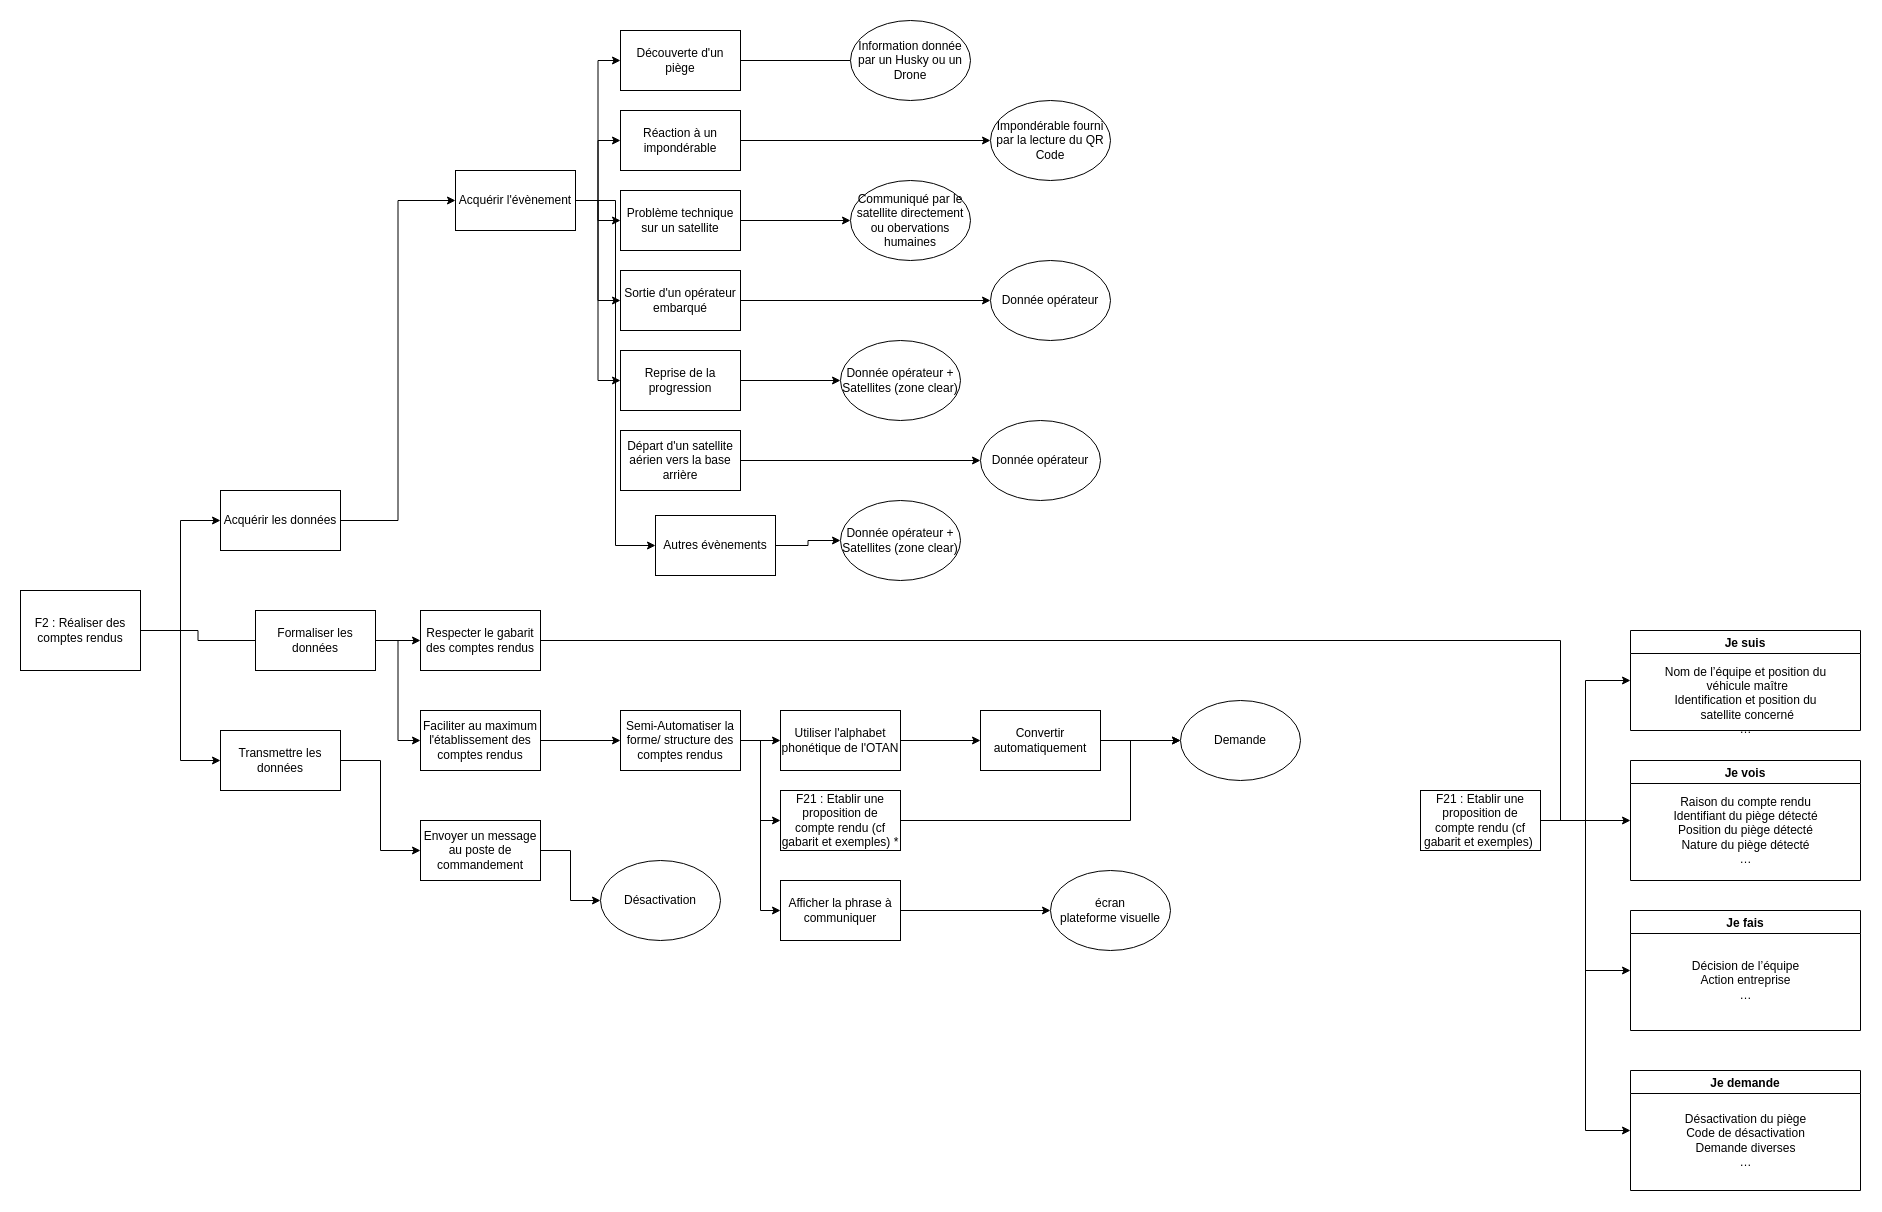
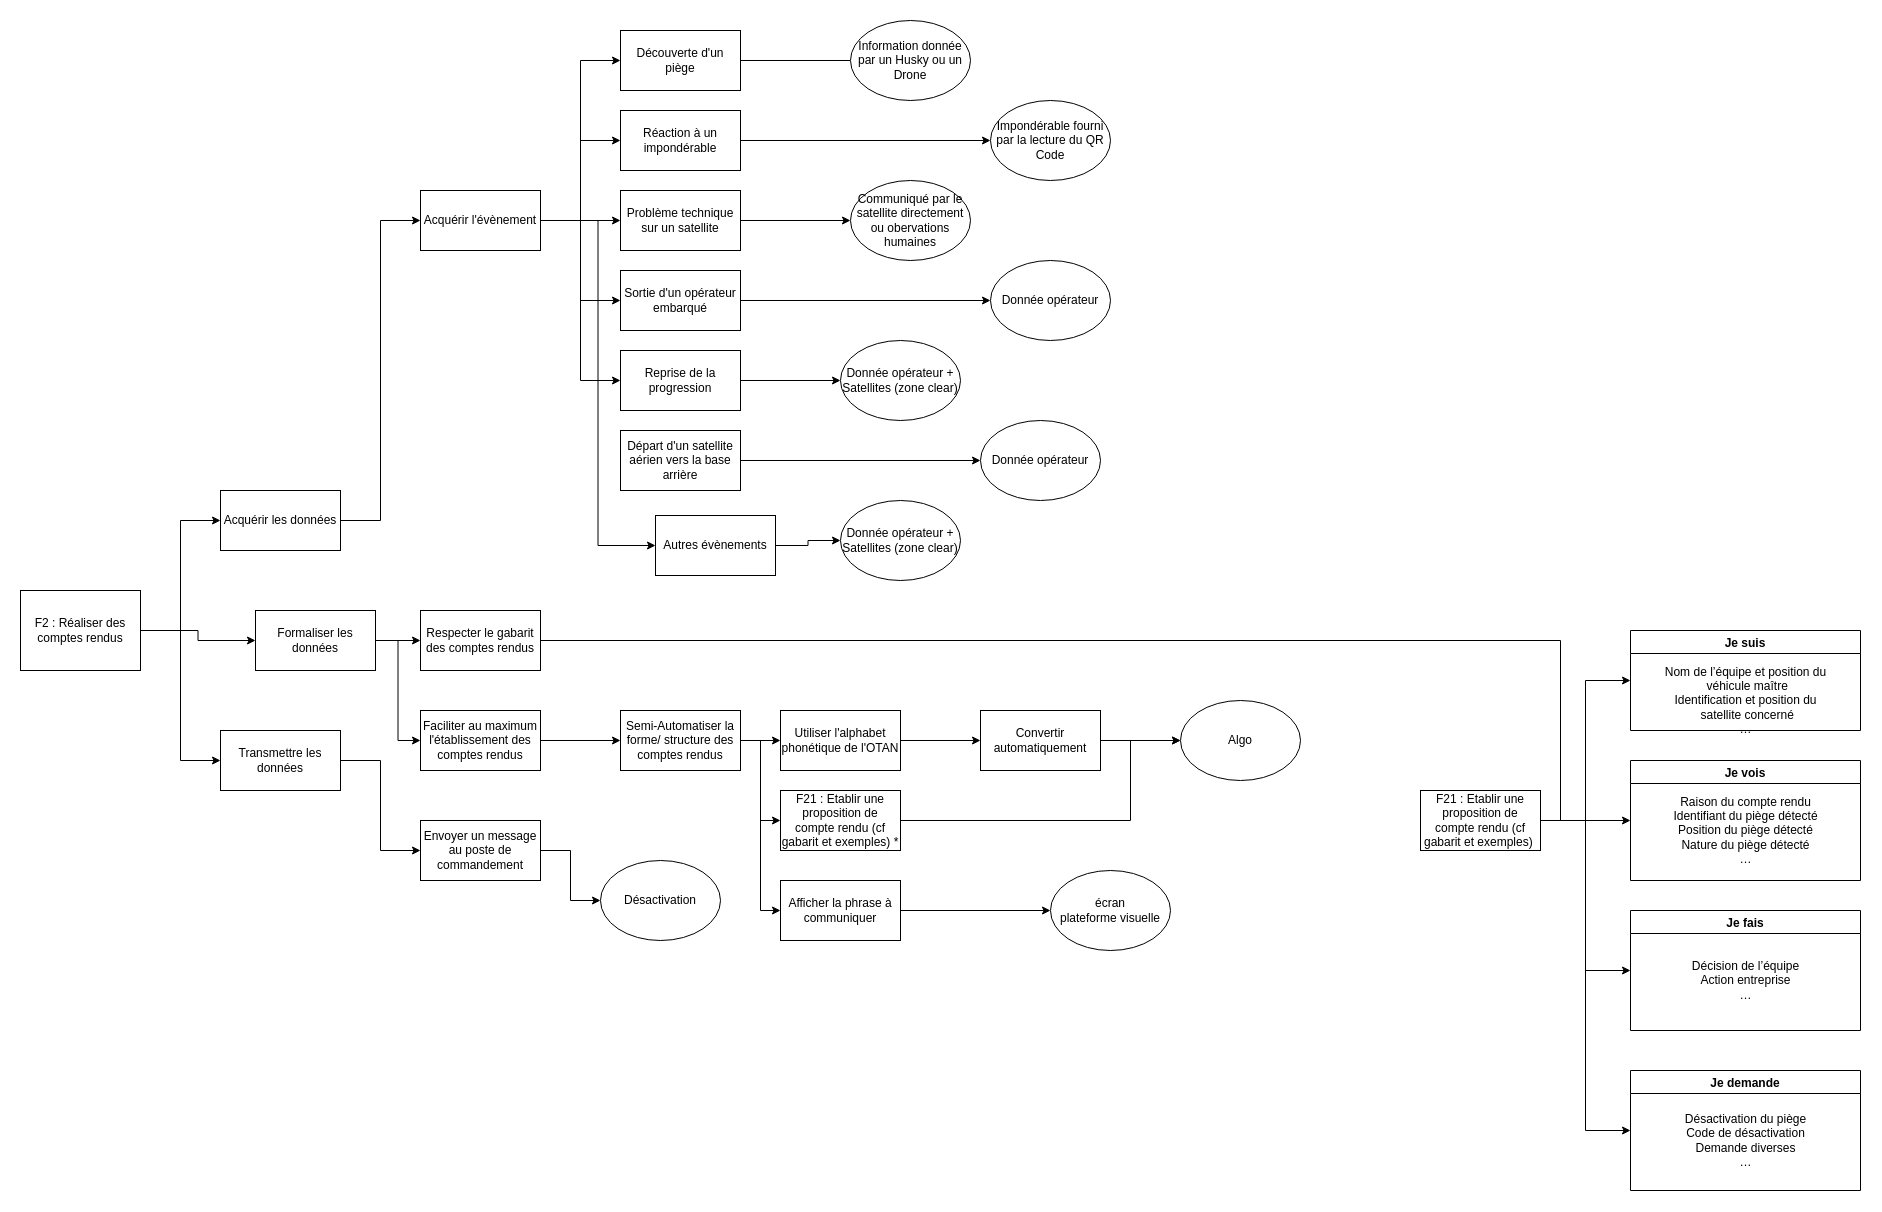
(516, 201) -> (481, 221)
(250, 641) -> (247, 641)
(1241, 741) -> (1241, 741)
